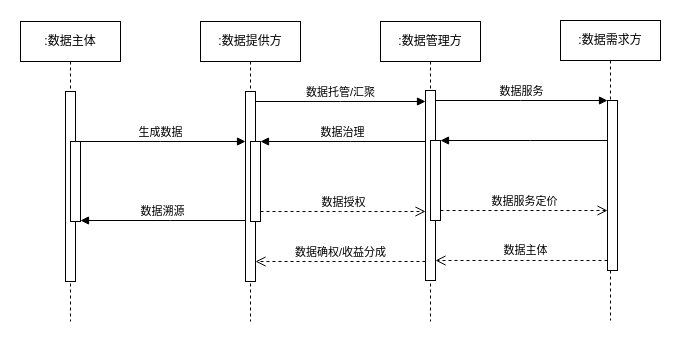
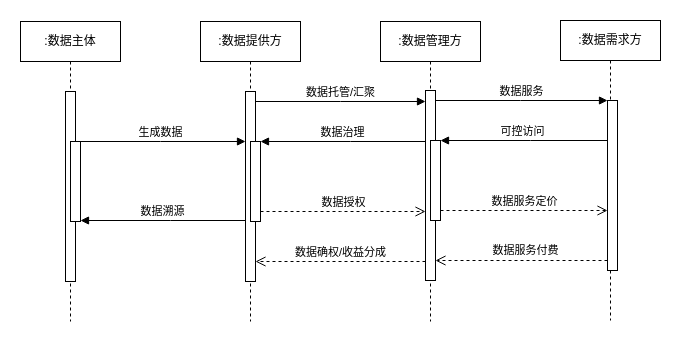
none -> (523, 132)
(526, 251) -> (526, 251)
